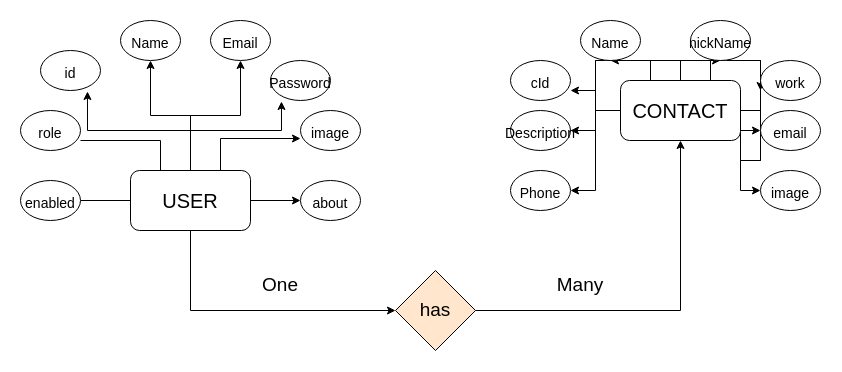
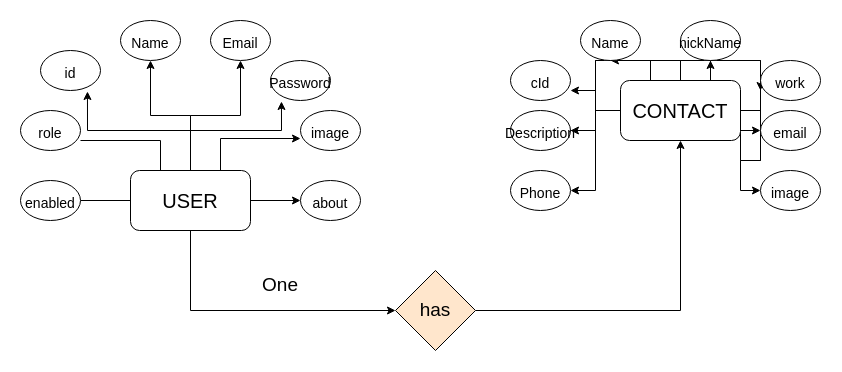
(721, 41) -> (711, 41)
(581, 286) -> none
